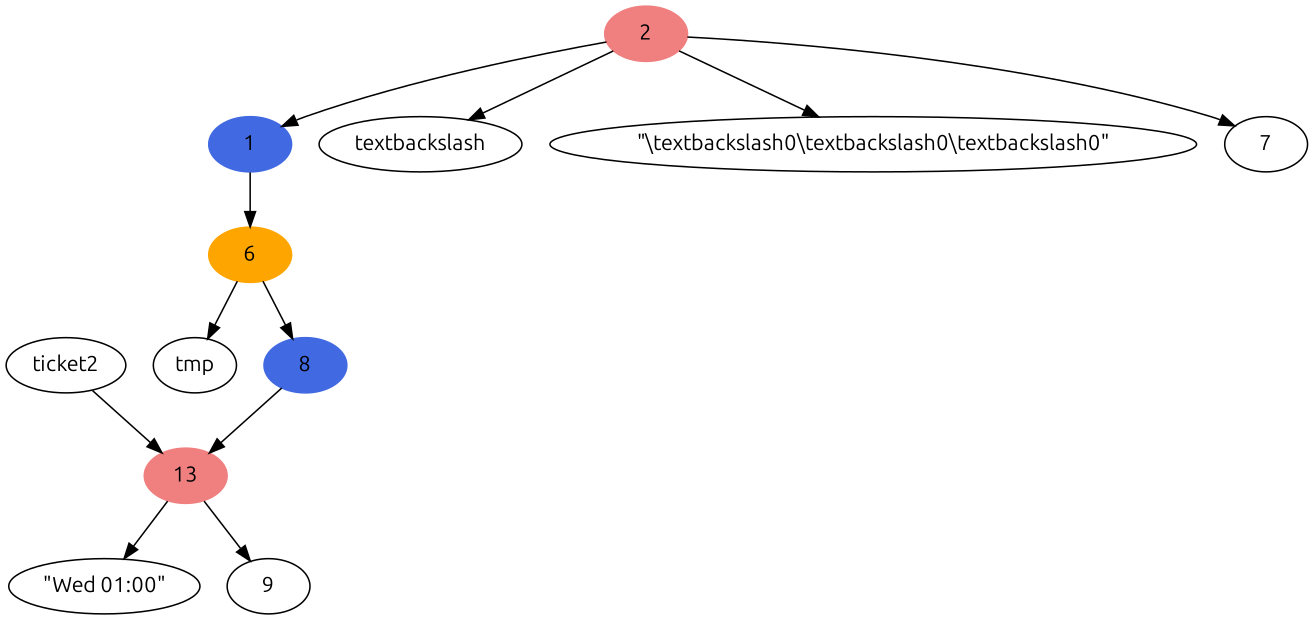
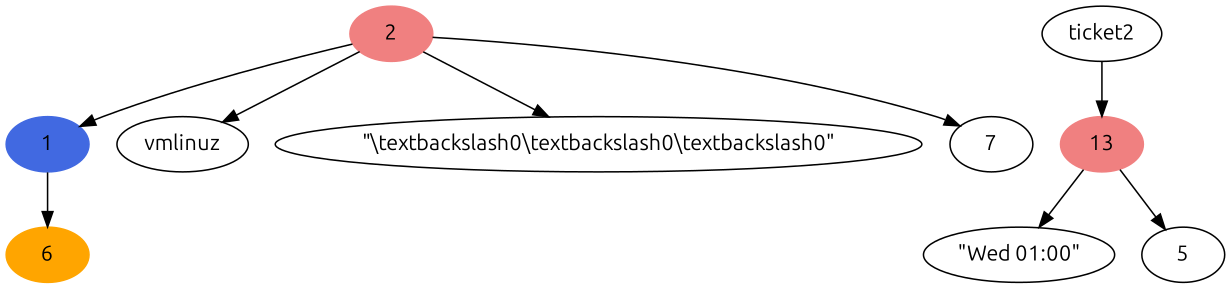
(421, 144) -> (183, 144)
(195, 365) -> none
(305, 365) -> none
(269, 586) -> (1183, 255)
